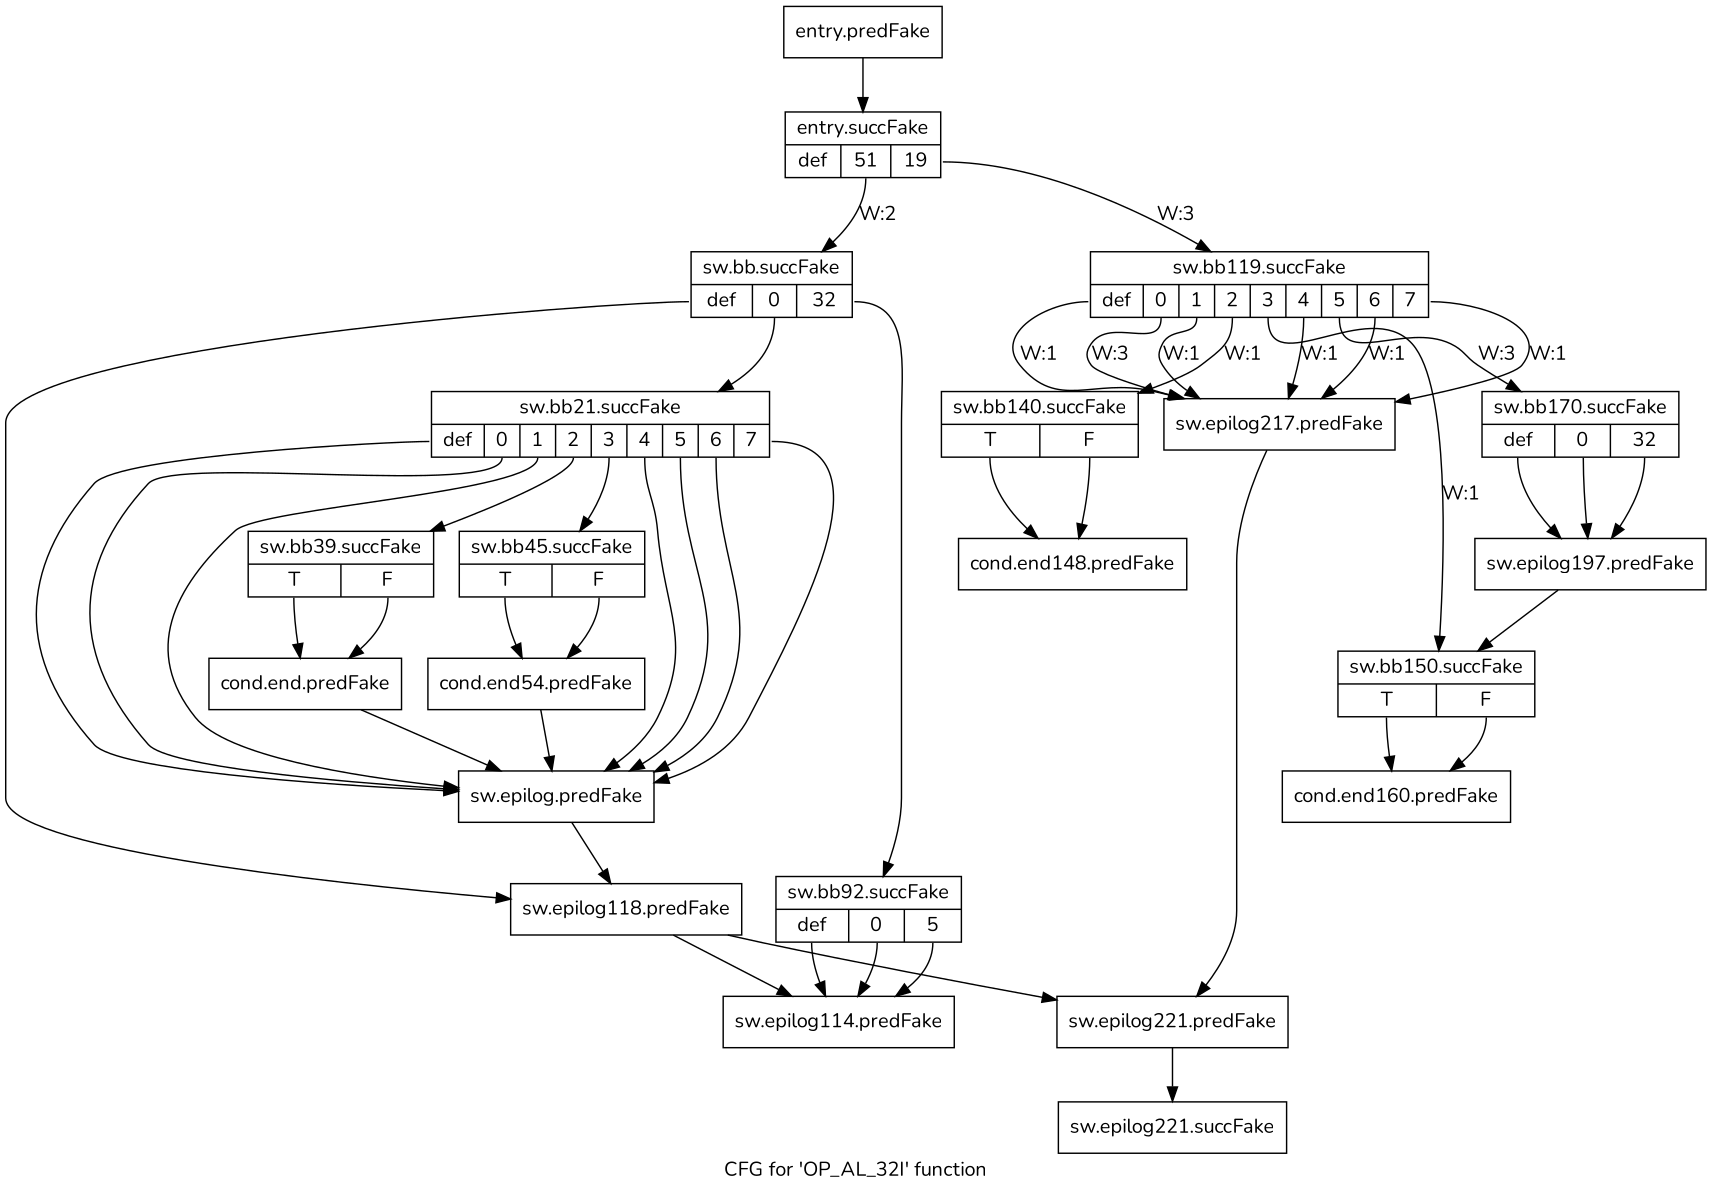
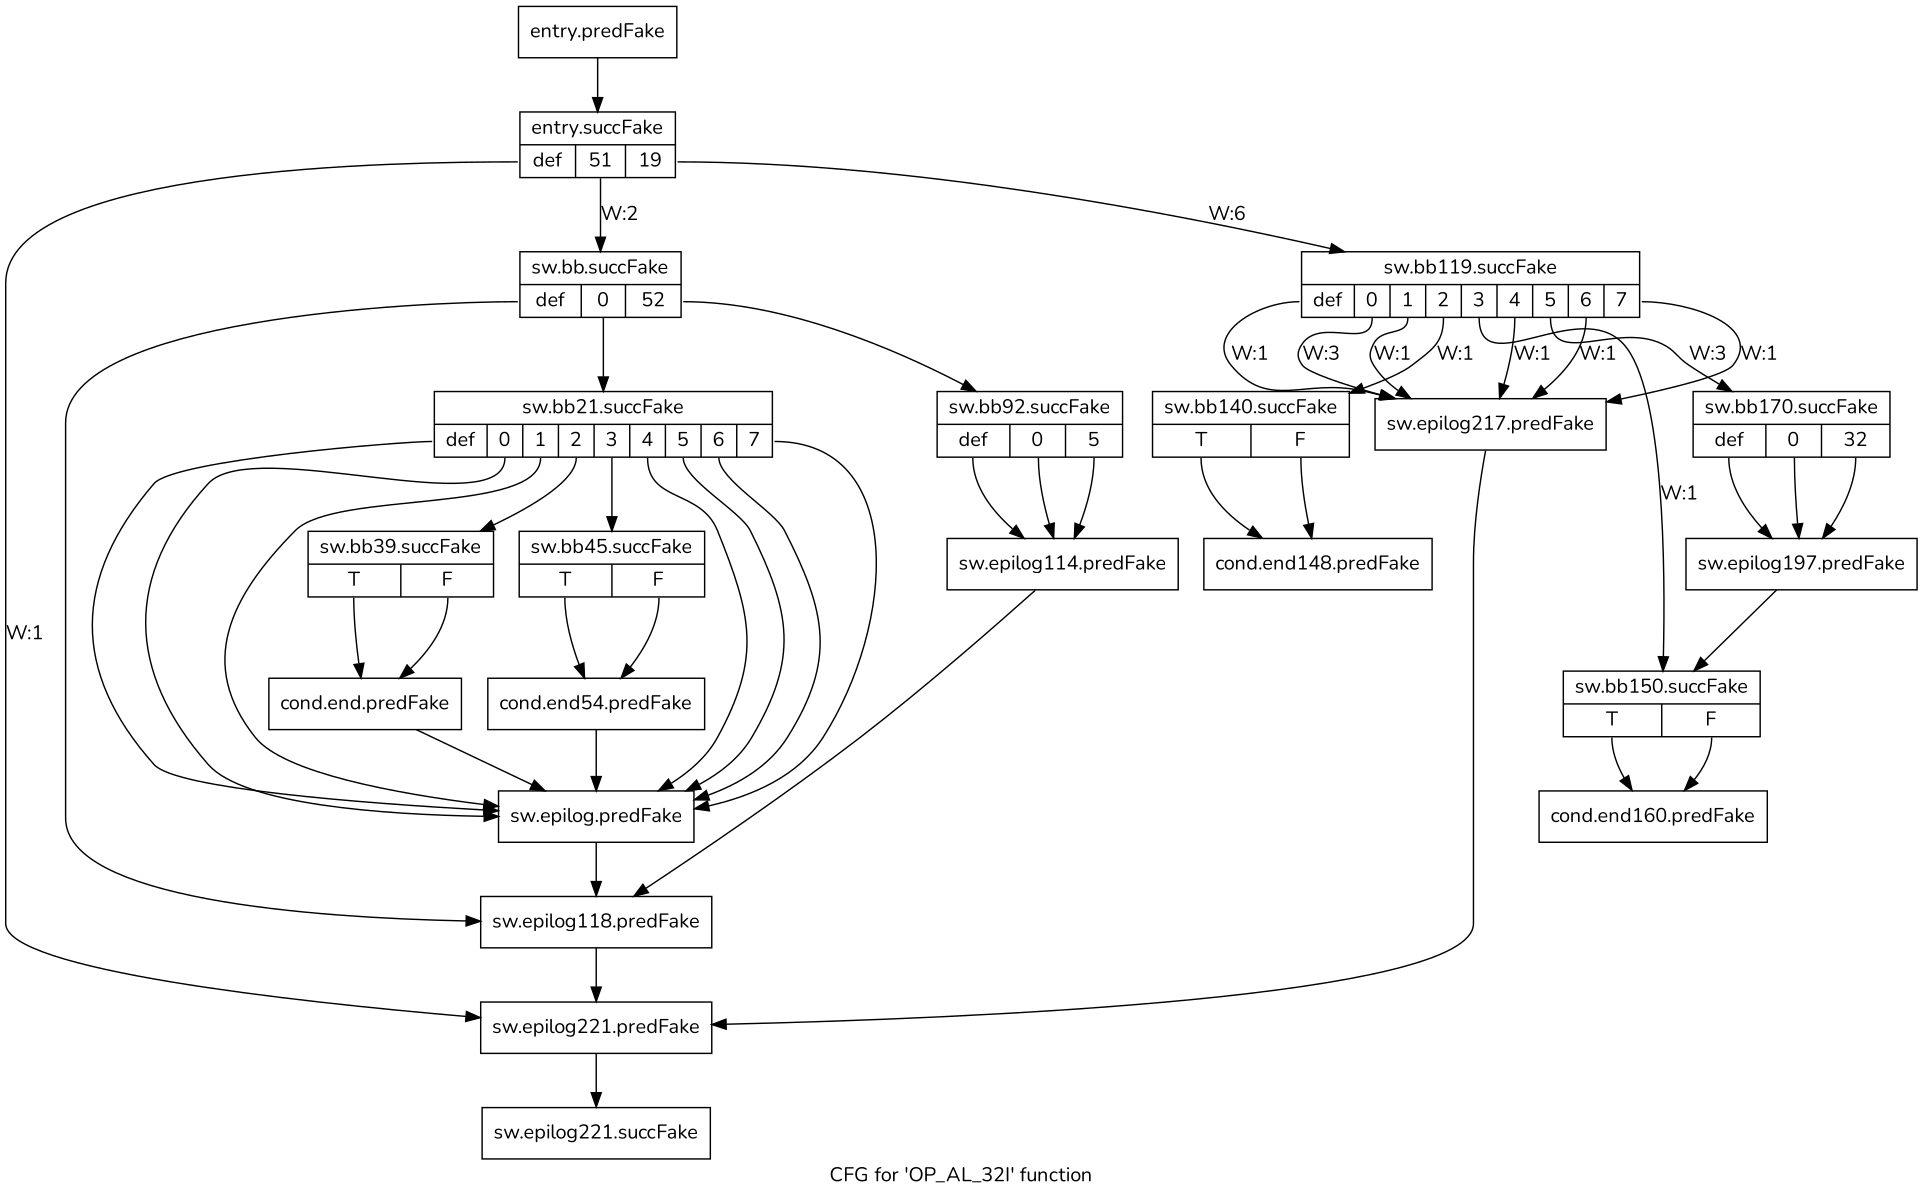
(1176, 215) -> (1227, 215)
(824, 300) -> (653, 300)
none -> (6, 566)
(726, 962) -> (847, 747)
